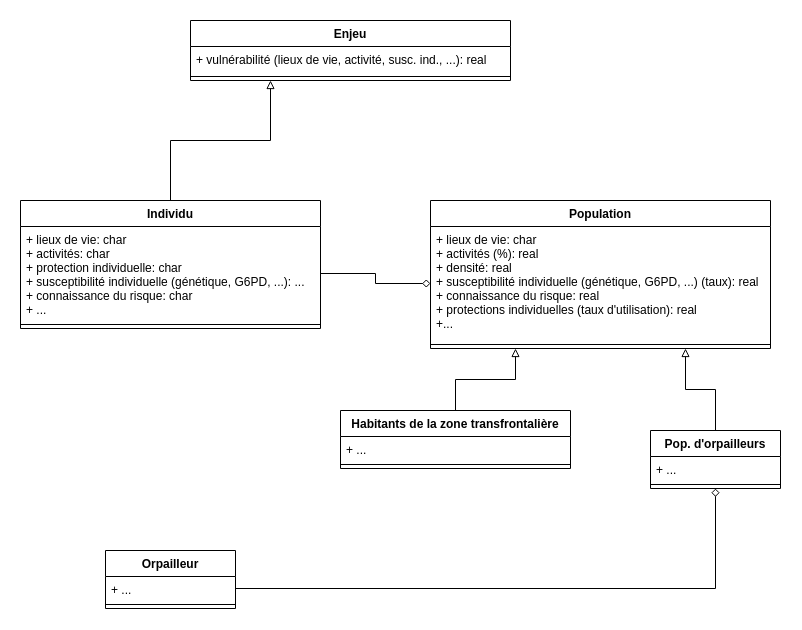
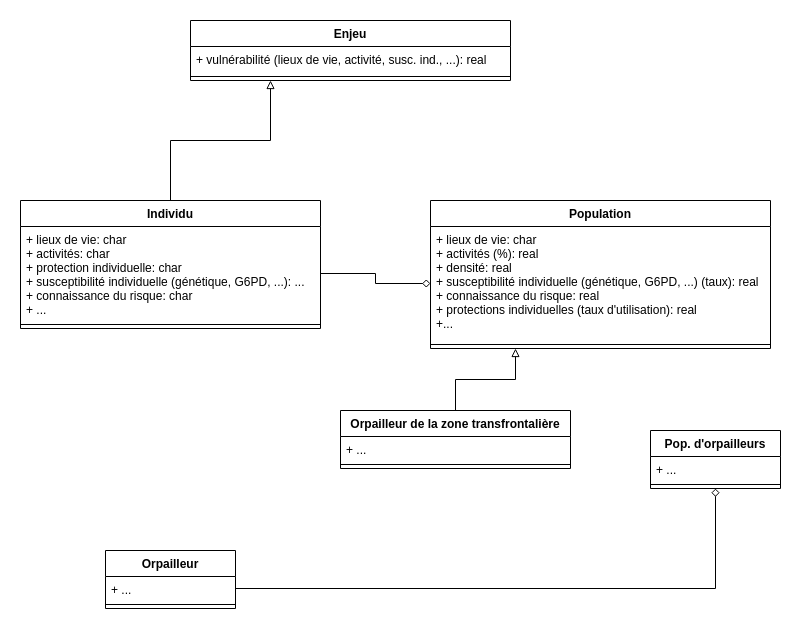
(706, 390) -> none
(455, 424) -> (455, 424)
